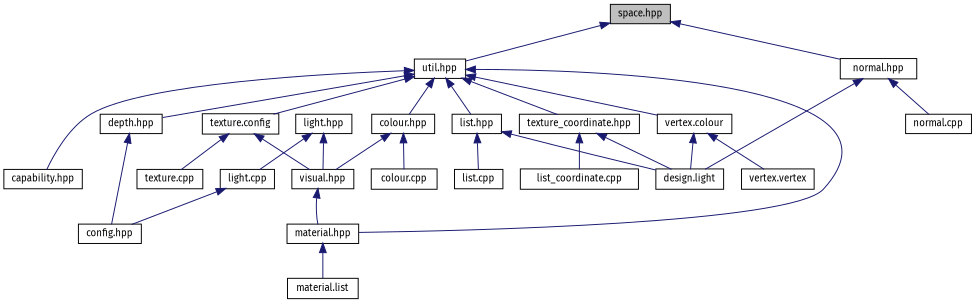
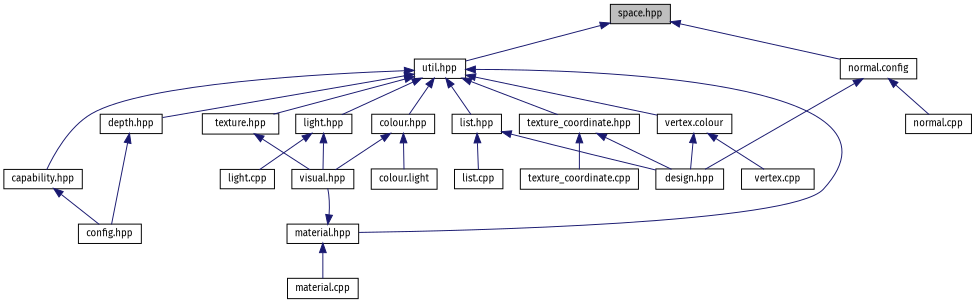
(879, 69) -> (879, 69)
none -> (377, 98)
(241, 124) -> (241, 124)
(170, 179) -> none
(404, 179) -> (404, 179)
(579, 179) -> (579, 179)
(690, 179) -> (690, 179)
(778, 179) -> (778, 179)
(174, 208) -> (80, 209)
(316, 211) -> (329, 202)
(323, 288) -> (323, 288)
